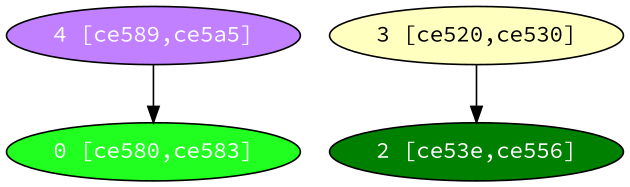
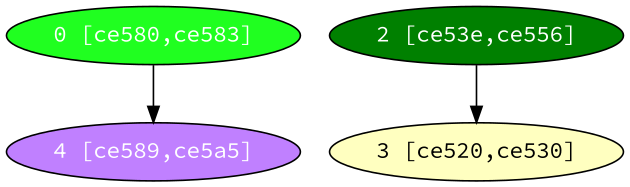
(153, 86) -> (153, 86)
(476, 86) -> (476, 86)
